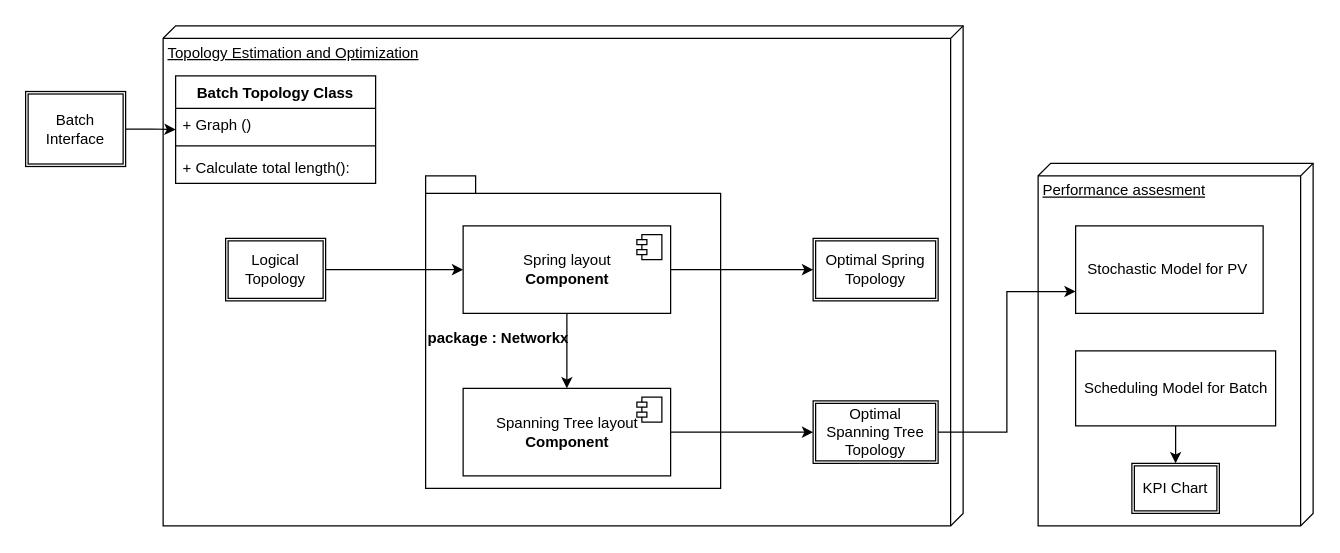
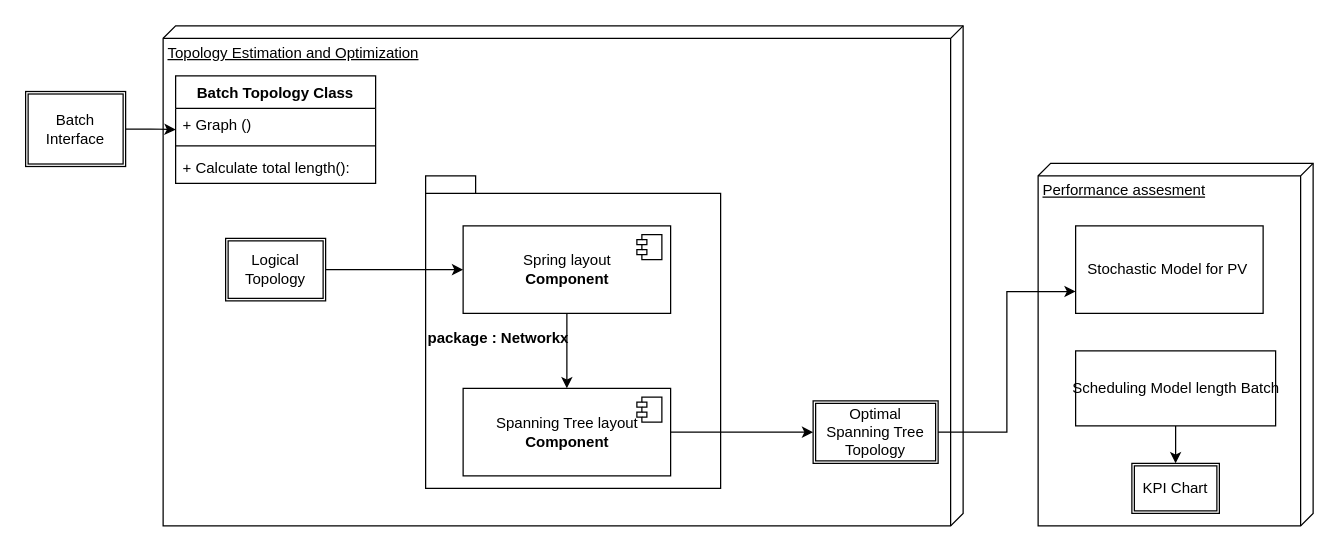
(738, 269) -> none
(876, 269) -> none
(1176, 388) -> (1176, 388)
